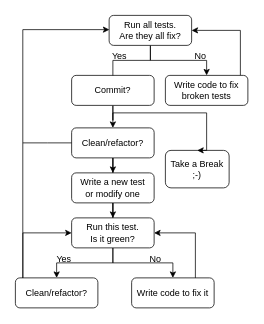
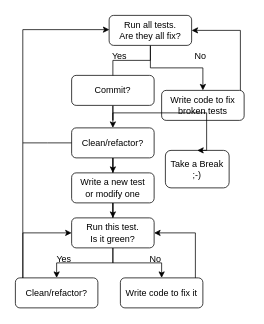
(207, 90) -> (203, 105)
(173, 293) -> (162, 293)
